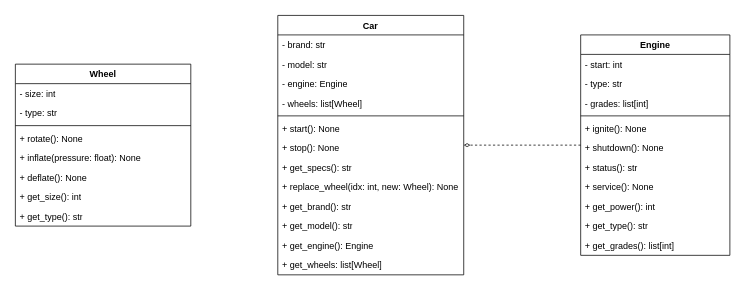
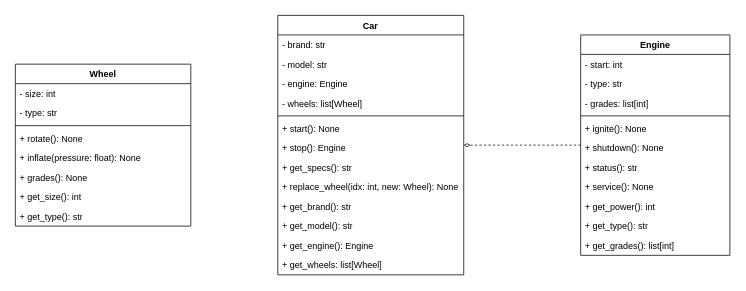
(315, 149) -> (319, 149)
(59, 178) -> (58, 178)
